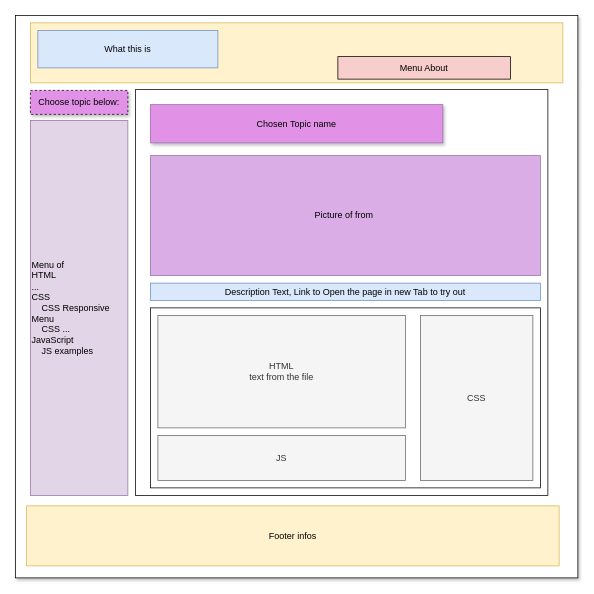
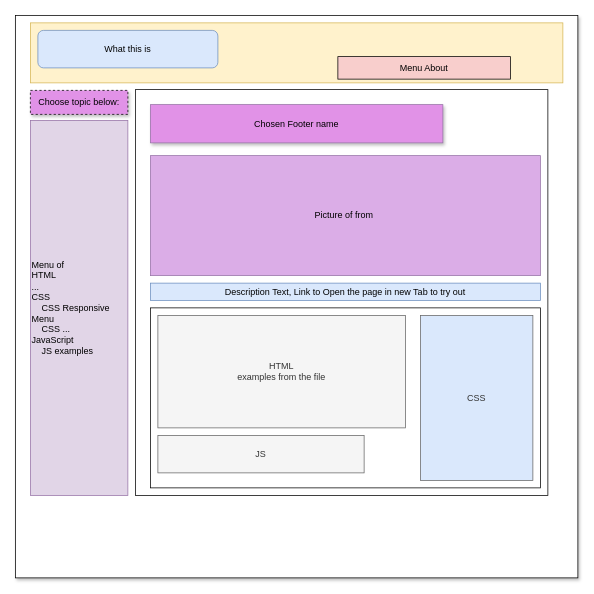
(128, 49) -> (128, 49)
(297, 124) -> (297, 124)
(282, 372) -> (282, 372)
(477, 398) -> (477, 398)
(282, 458) -> (261, 454)
(293, 536) -> none
